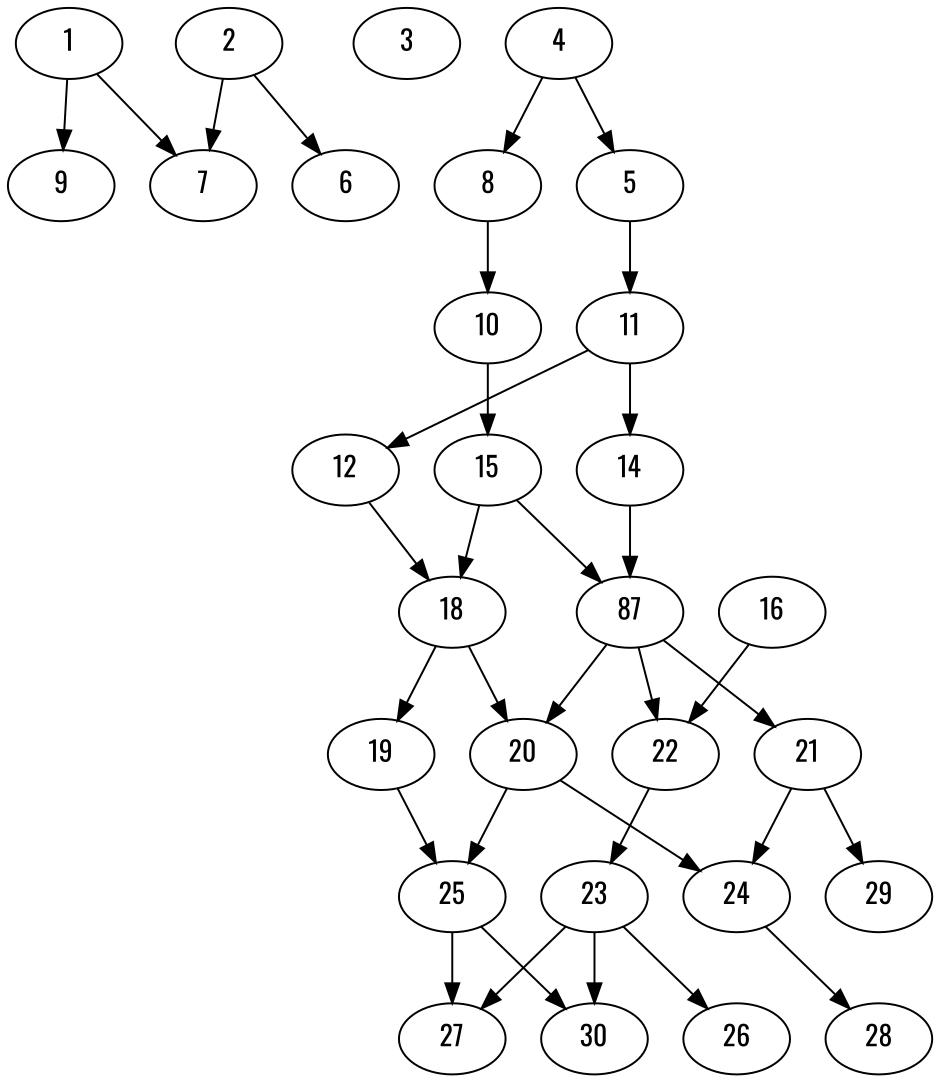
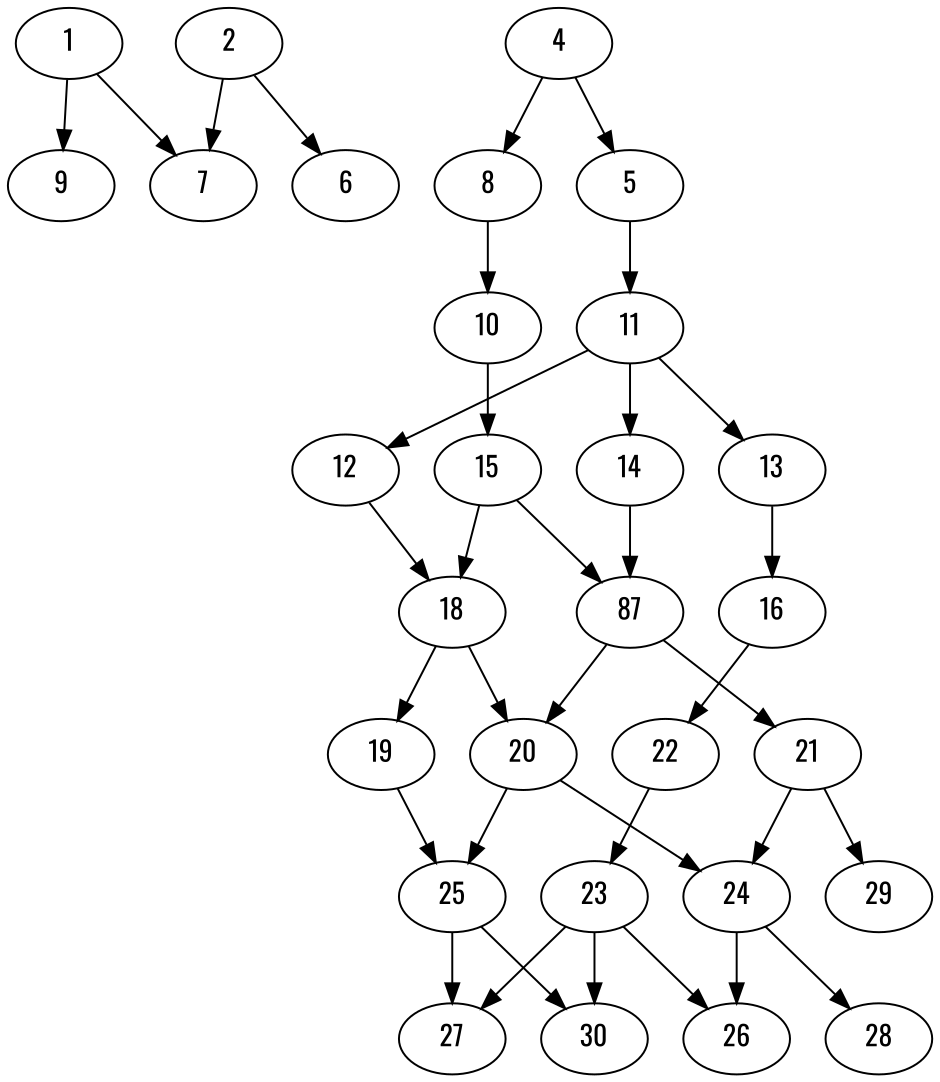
(407, 43) -> none
none -> (772, 470)
(645, 674) -> none
none -> (737, 958)
